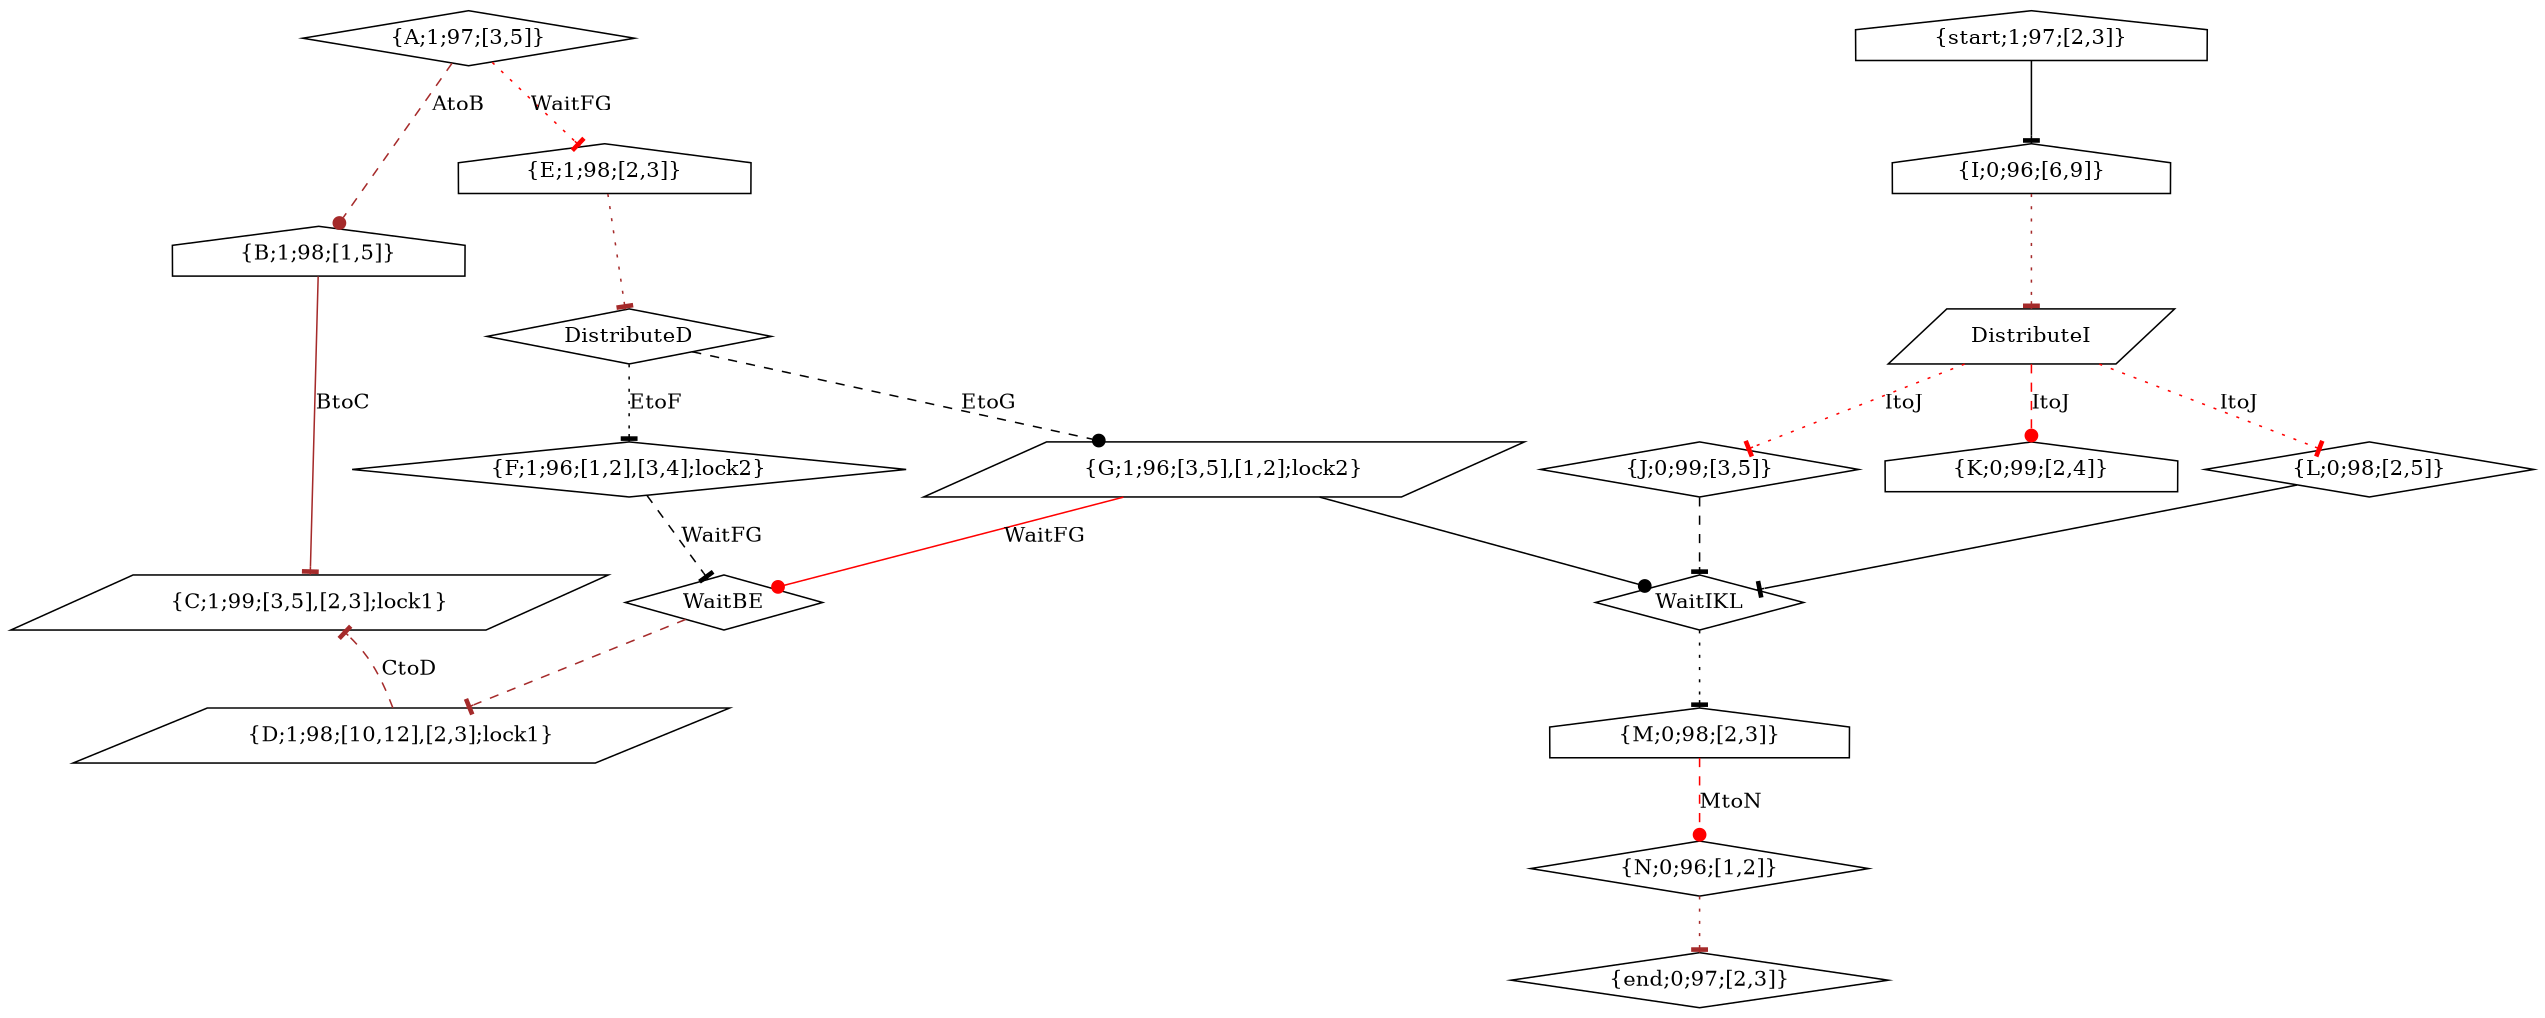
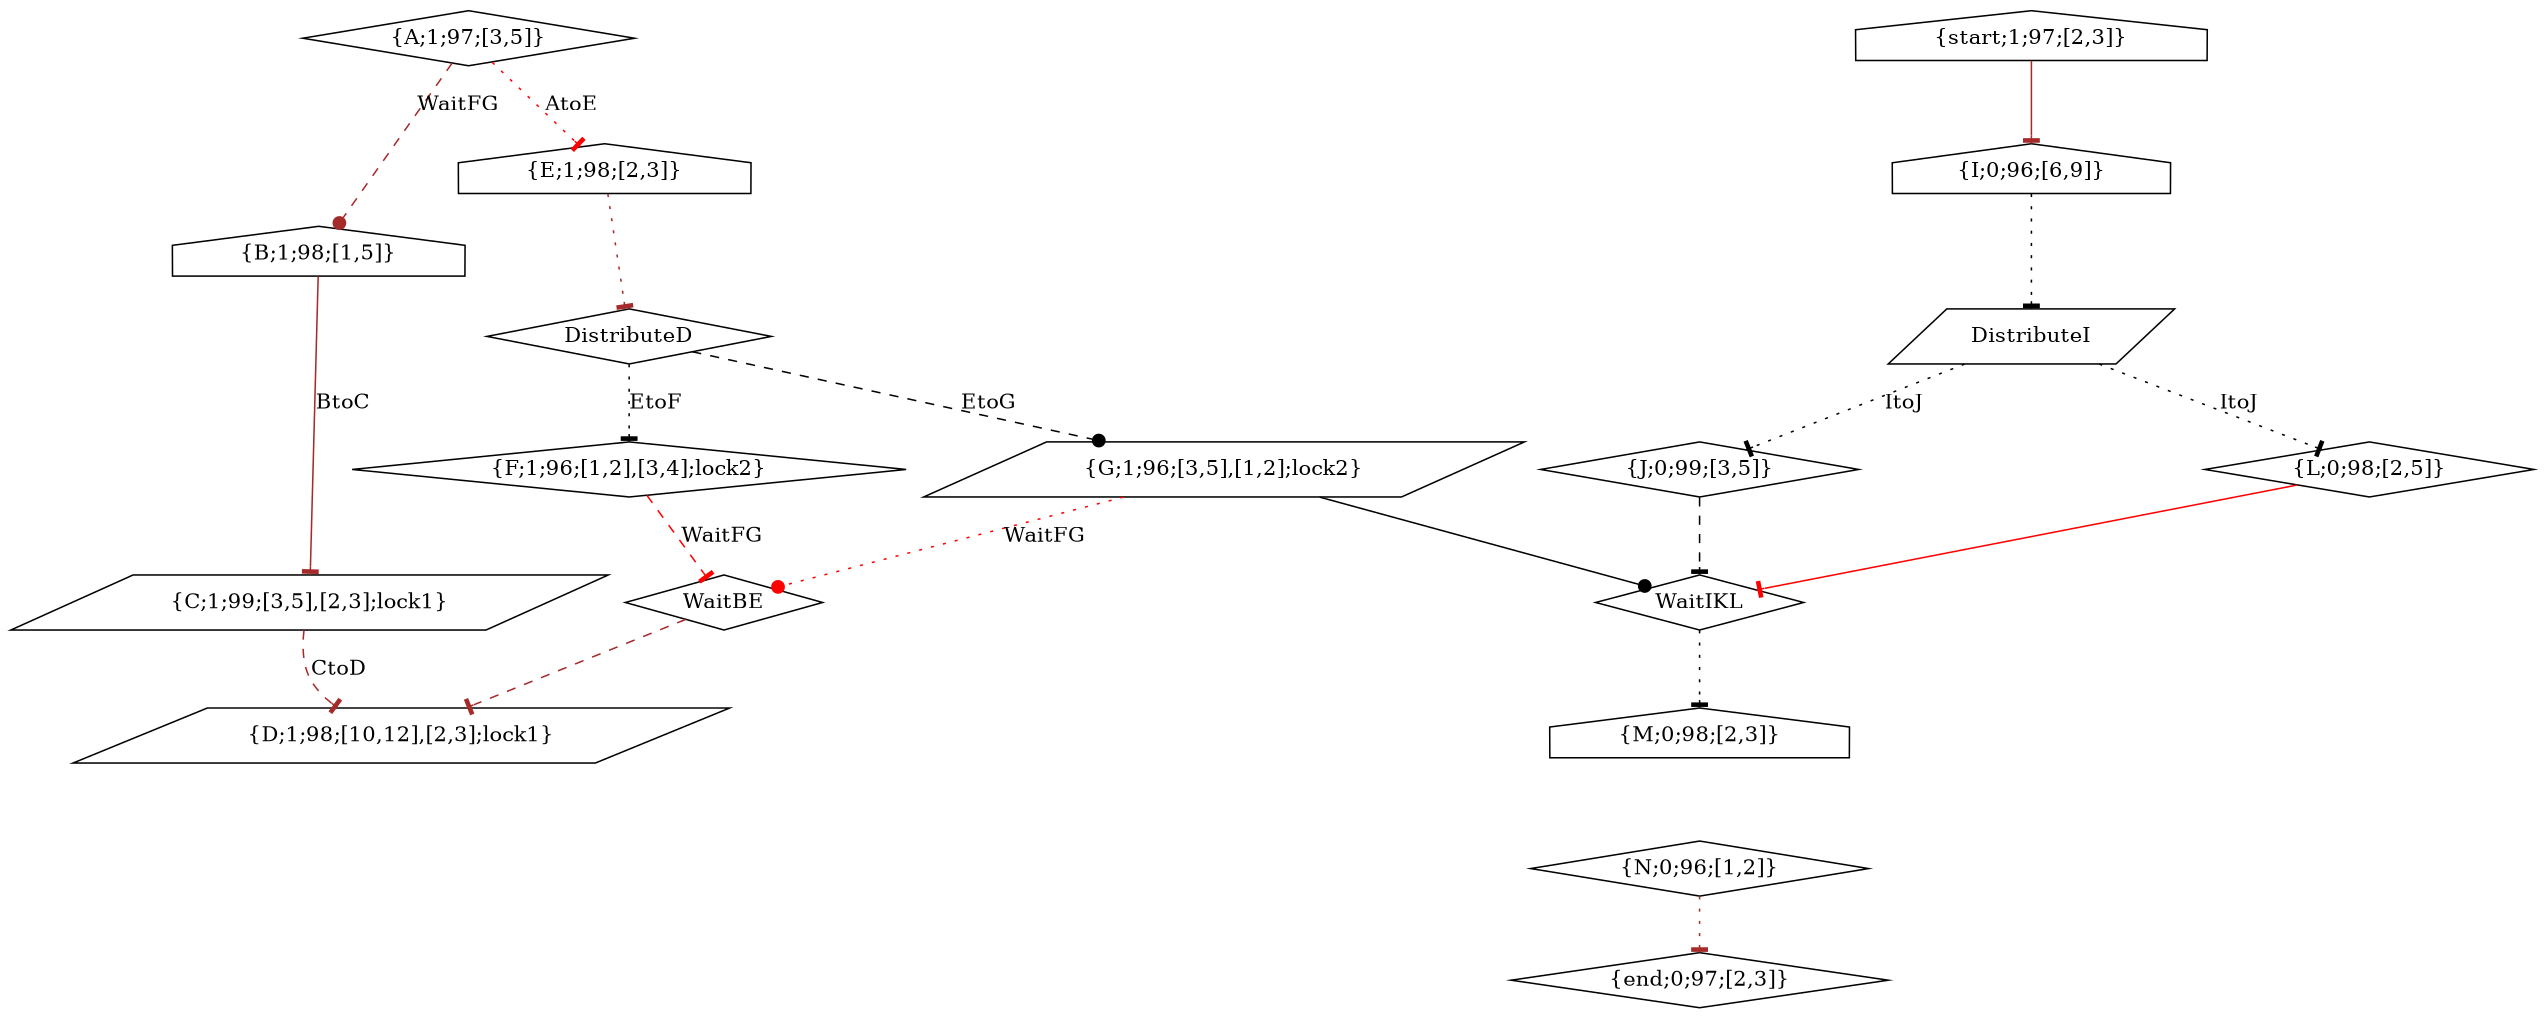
(2031, 98) -> (2031, 98)
(459, 105) -> (459, 105)
(572, 105) -> (572, 105)
(2031, 248) -> (2031, 248)
(1859, 405) -> (1859, 405)
(2207, 405) -> (2207, 405)
(2031, 469) -> none
(675, 534) -> (675, 534)
(2031, 537) -> (2031, 537)
(954, 541) -> (954, 541)
(375, 669) -> (307, 671)
(1700, 793) -> none
